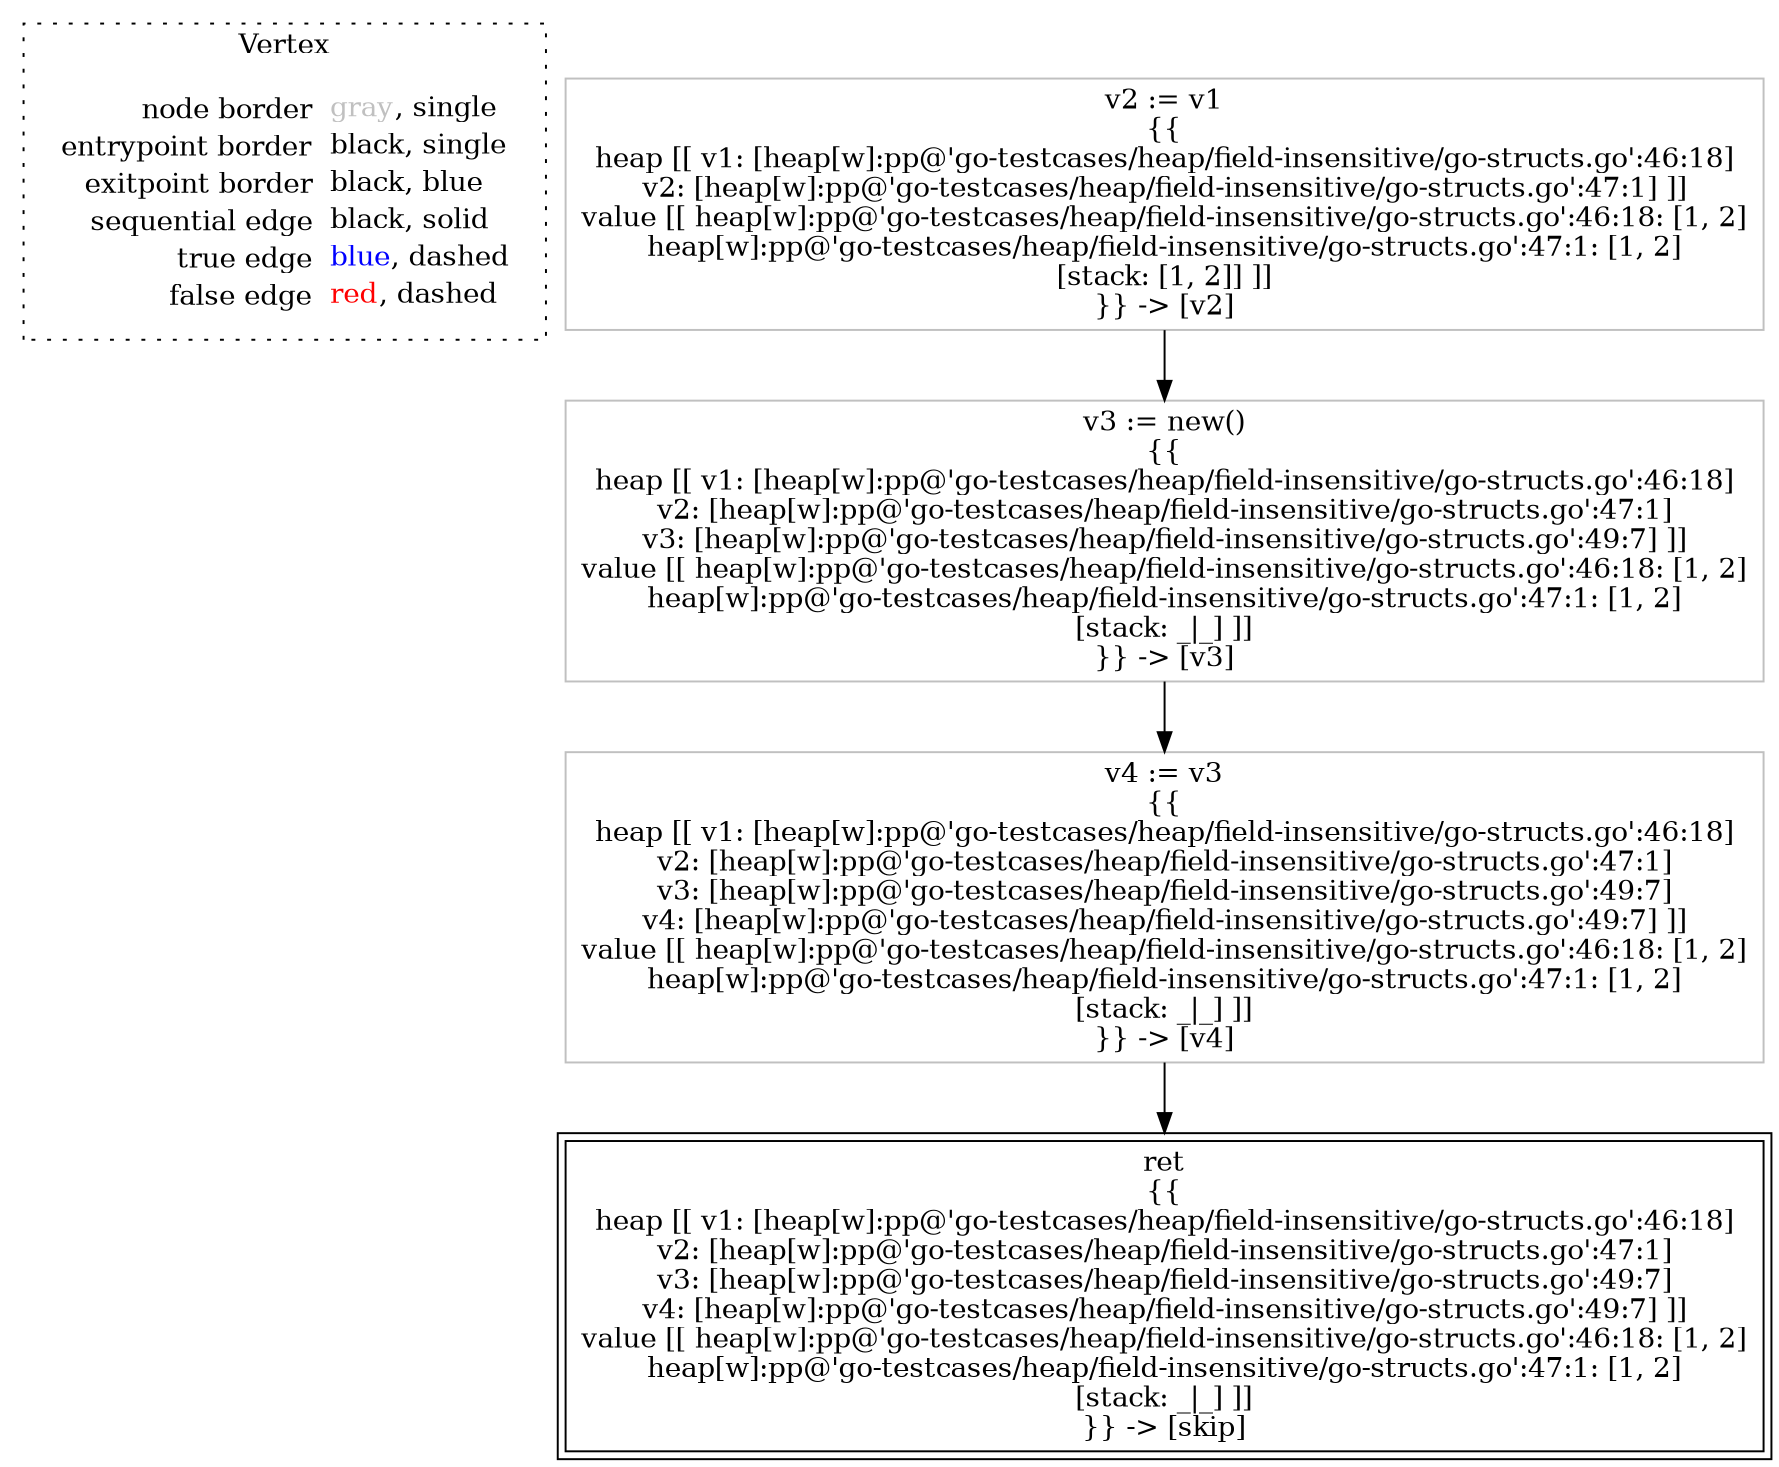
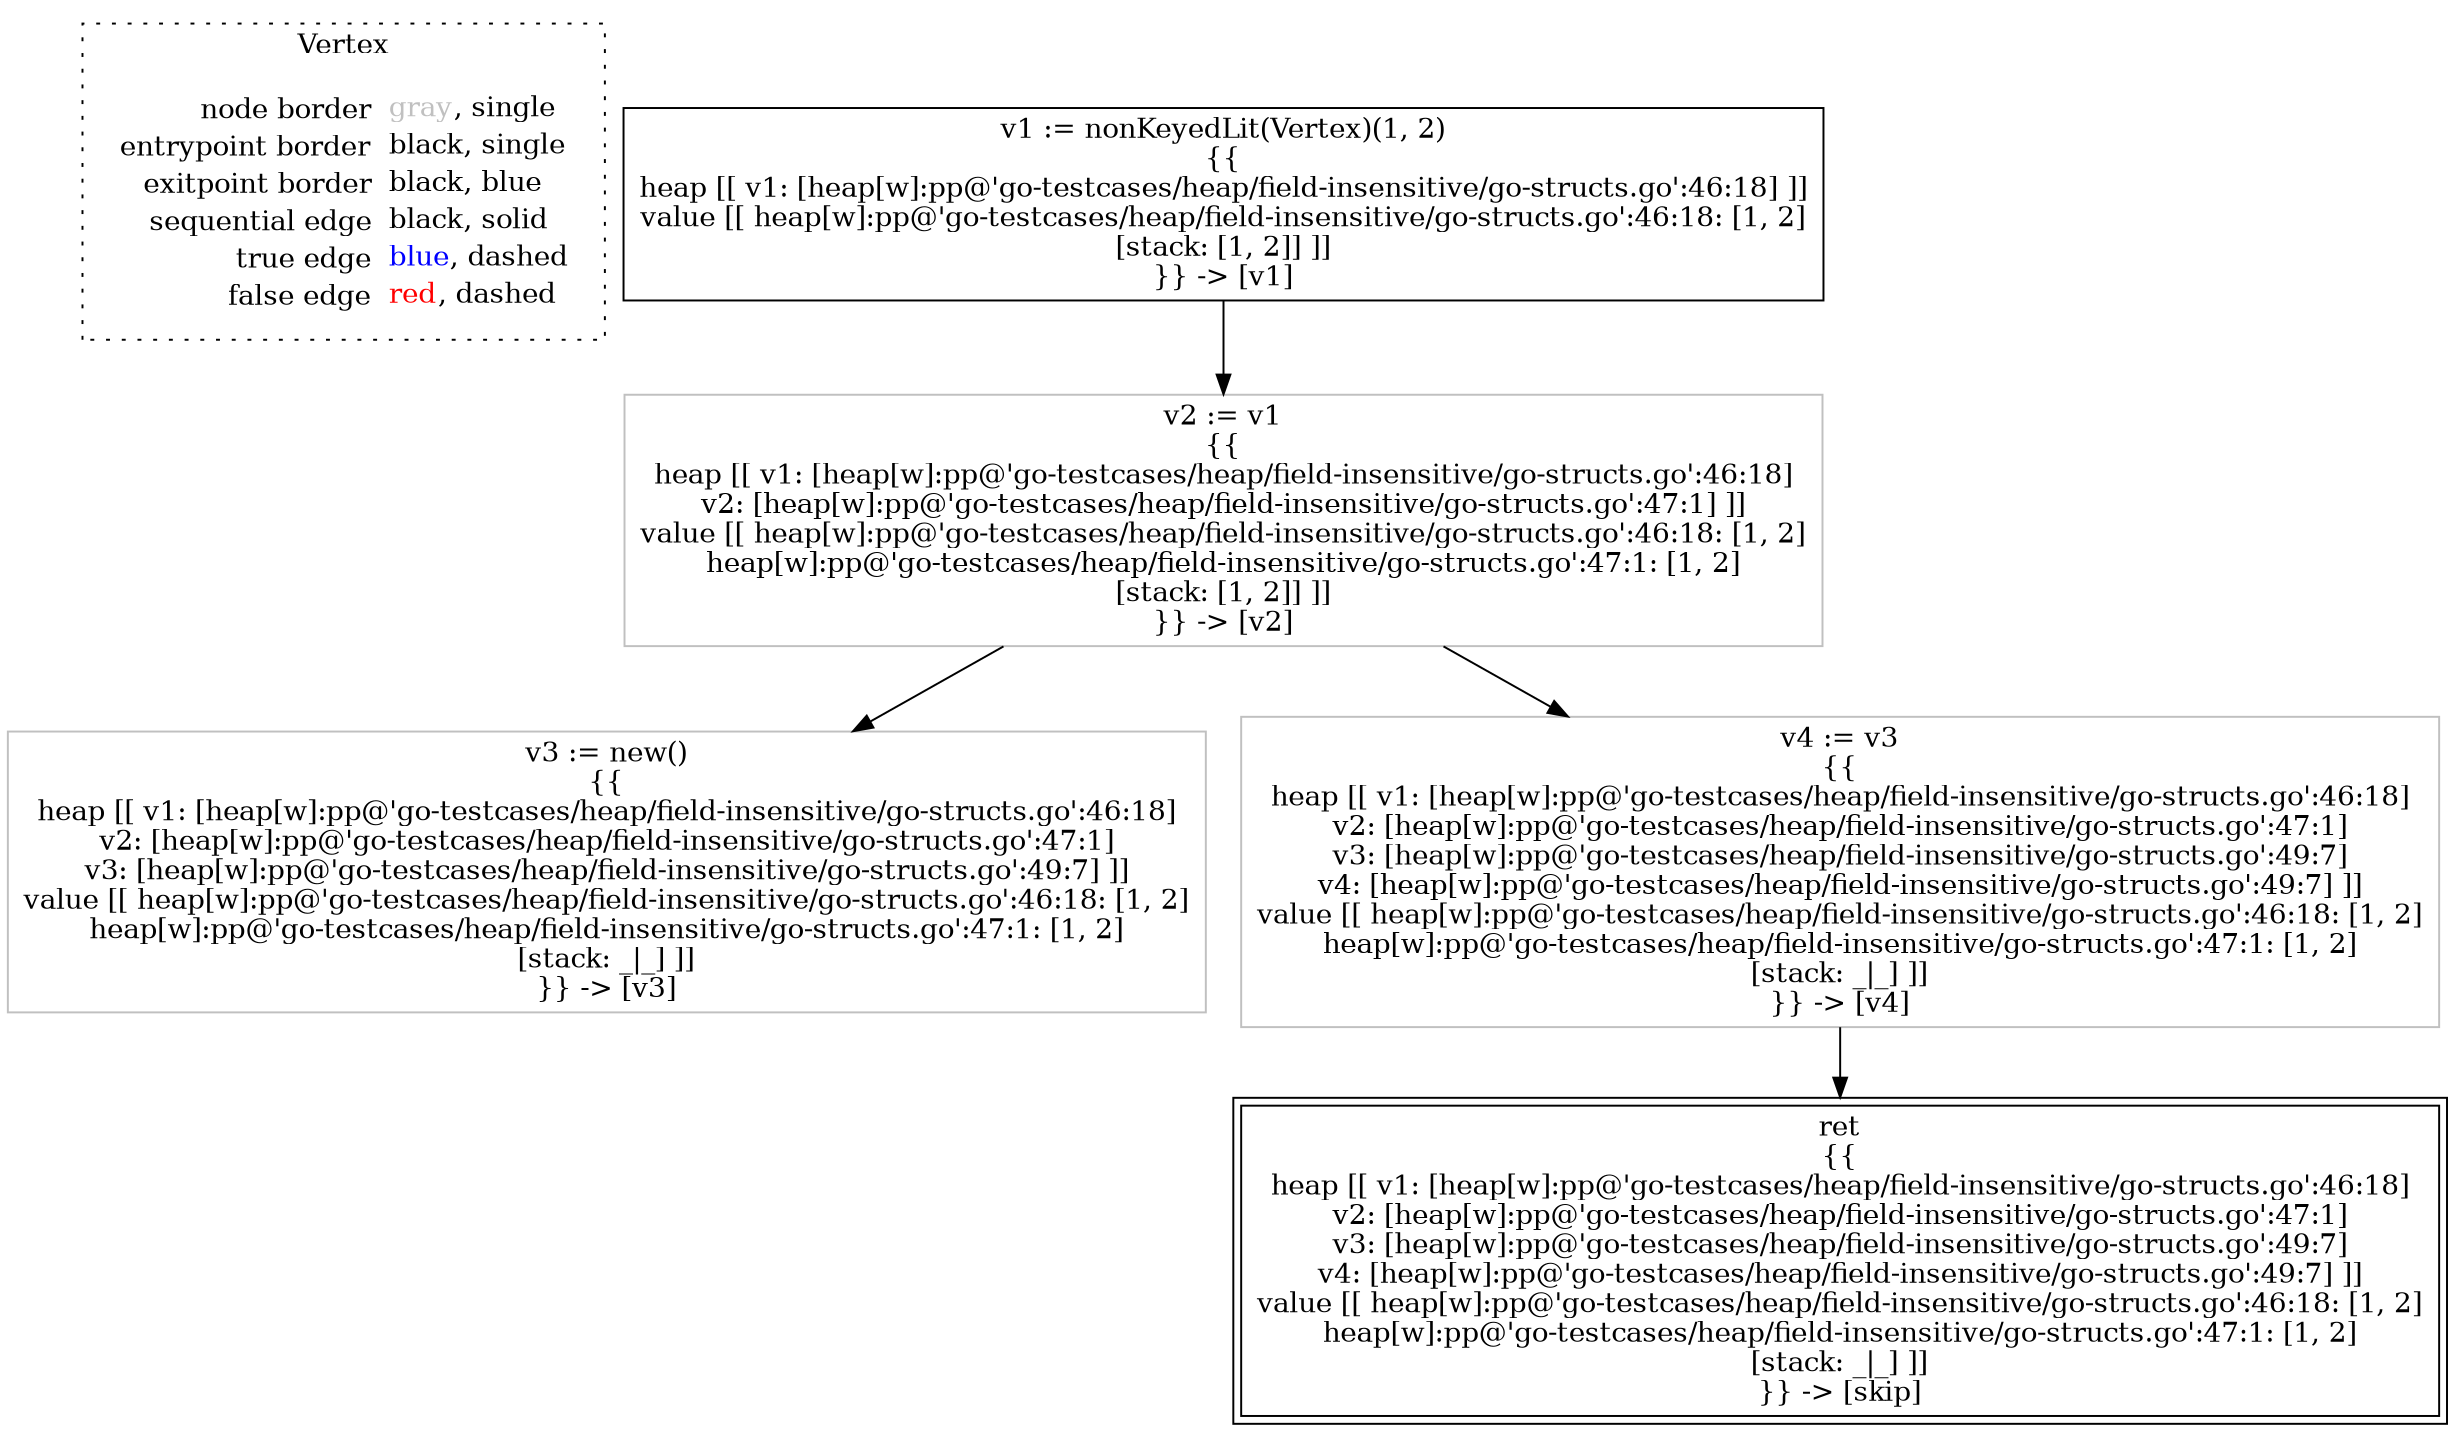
none -> (1224, 204)
(1165, 707) -> (1497, 677)
